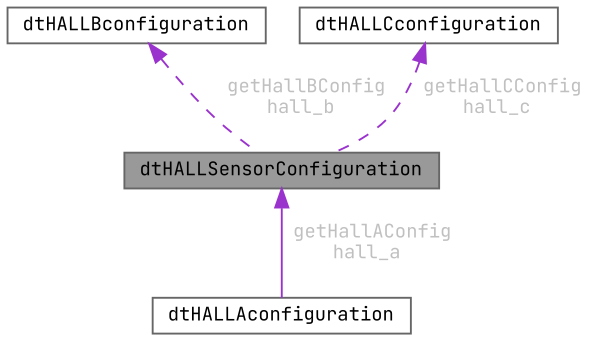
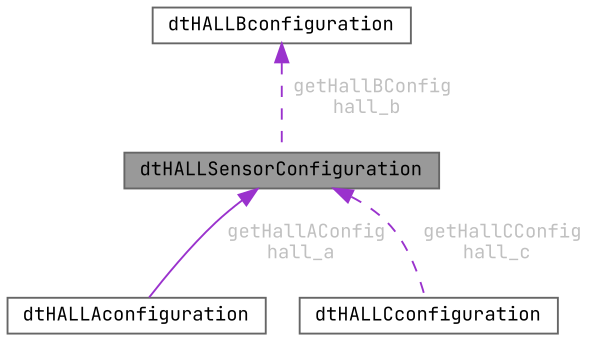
(388, 118) -> (400, 238)
